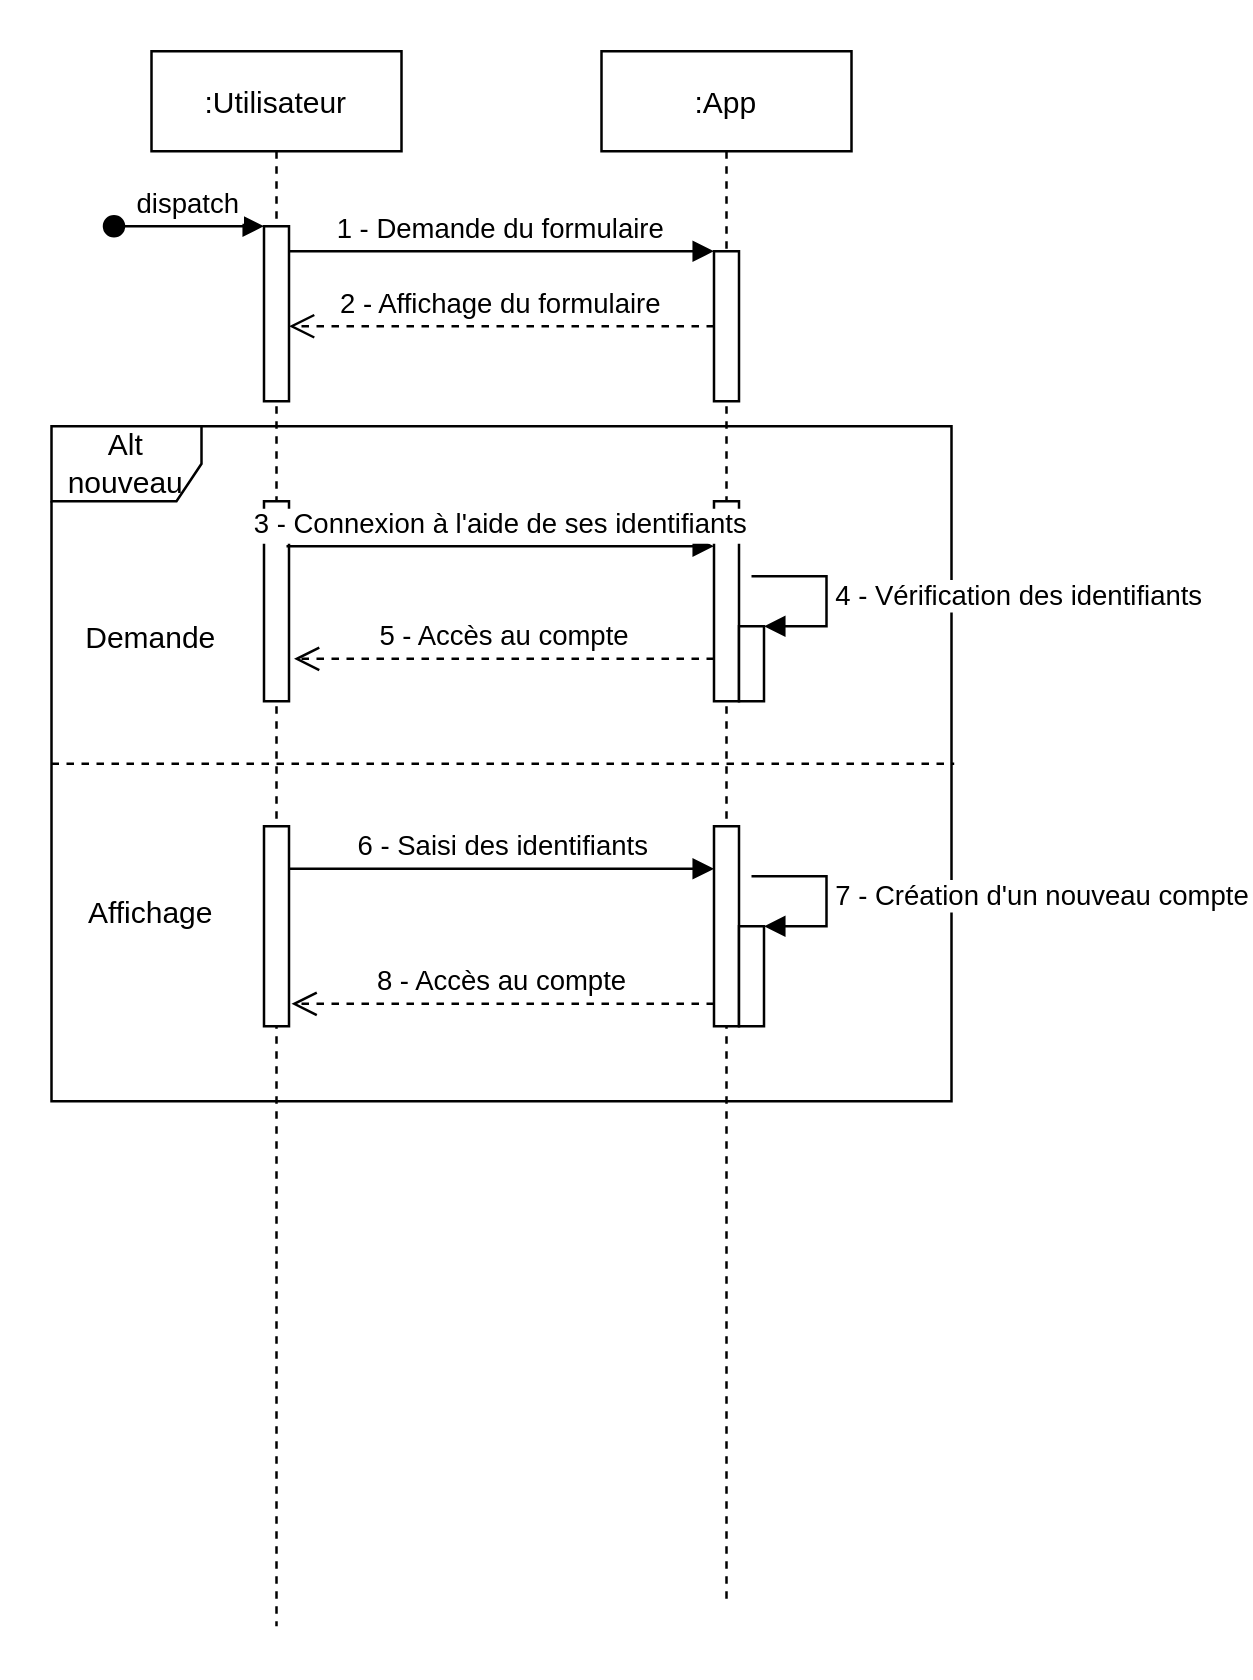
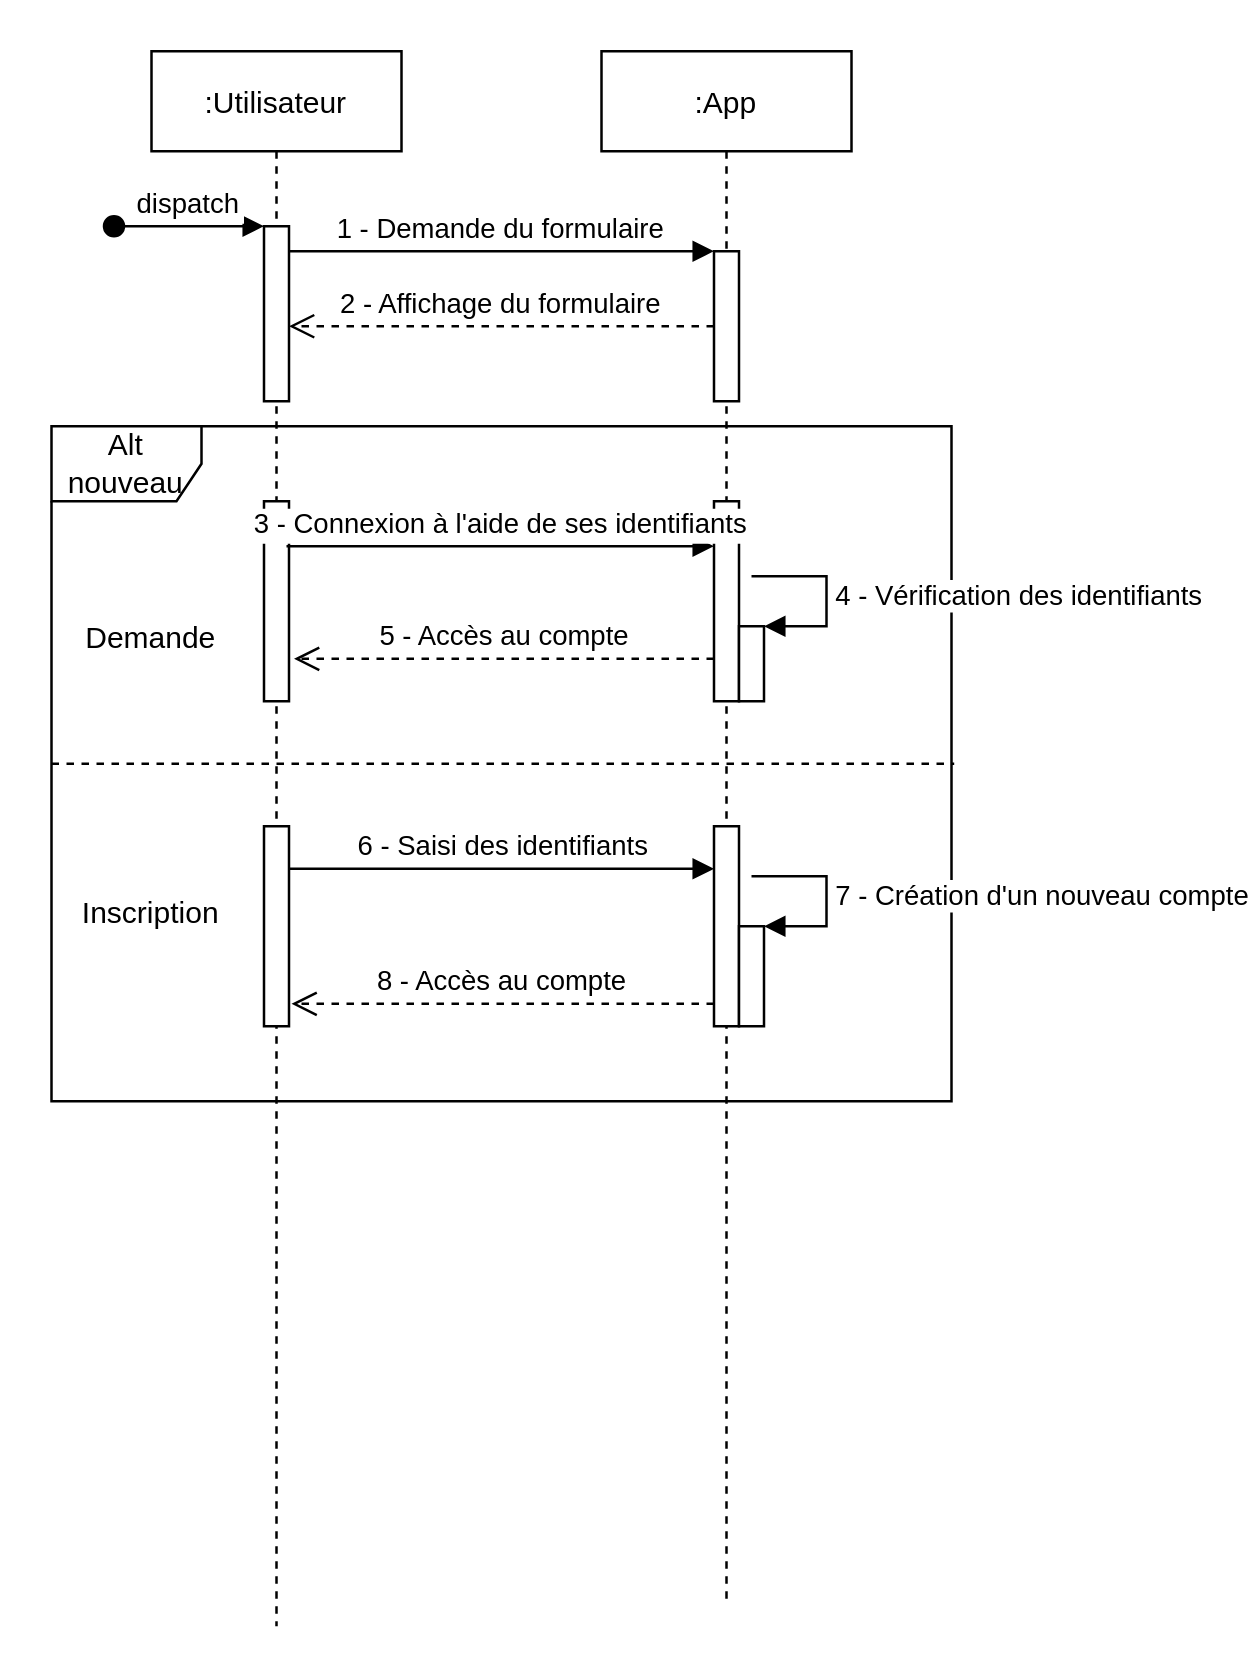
(151, 914) -> (151, 914)
